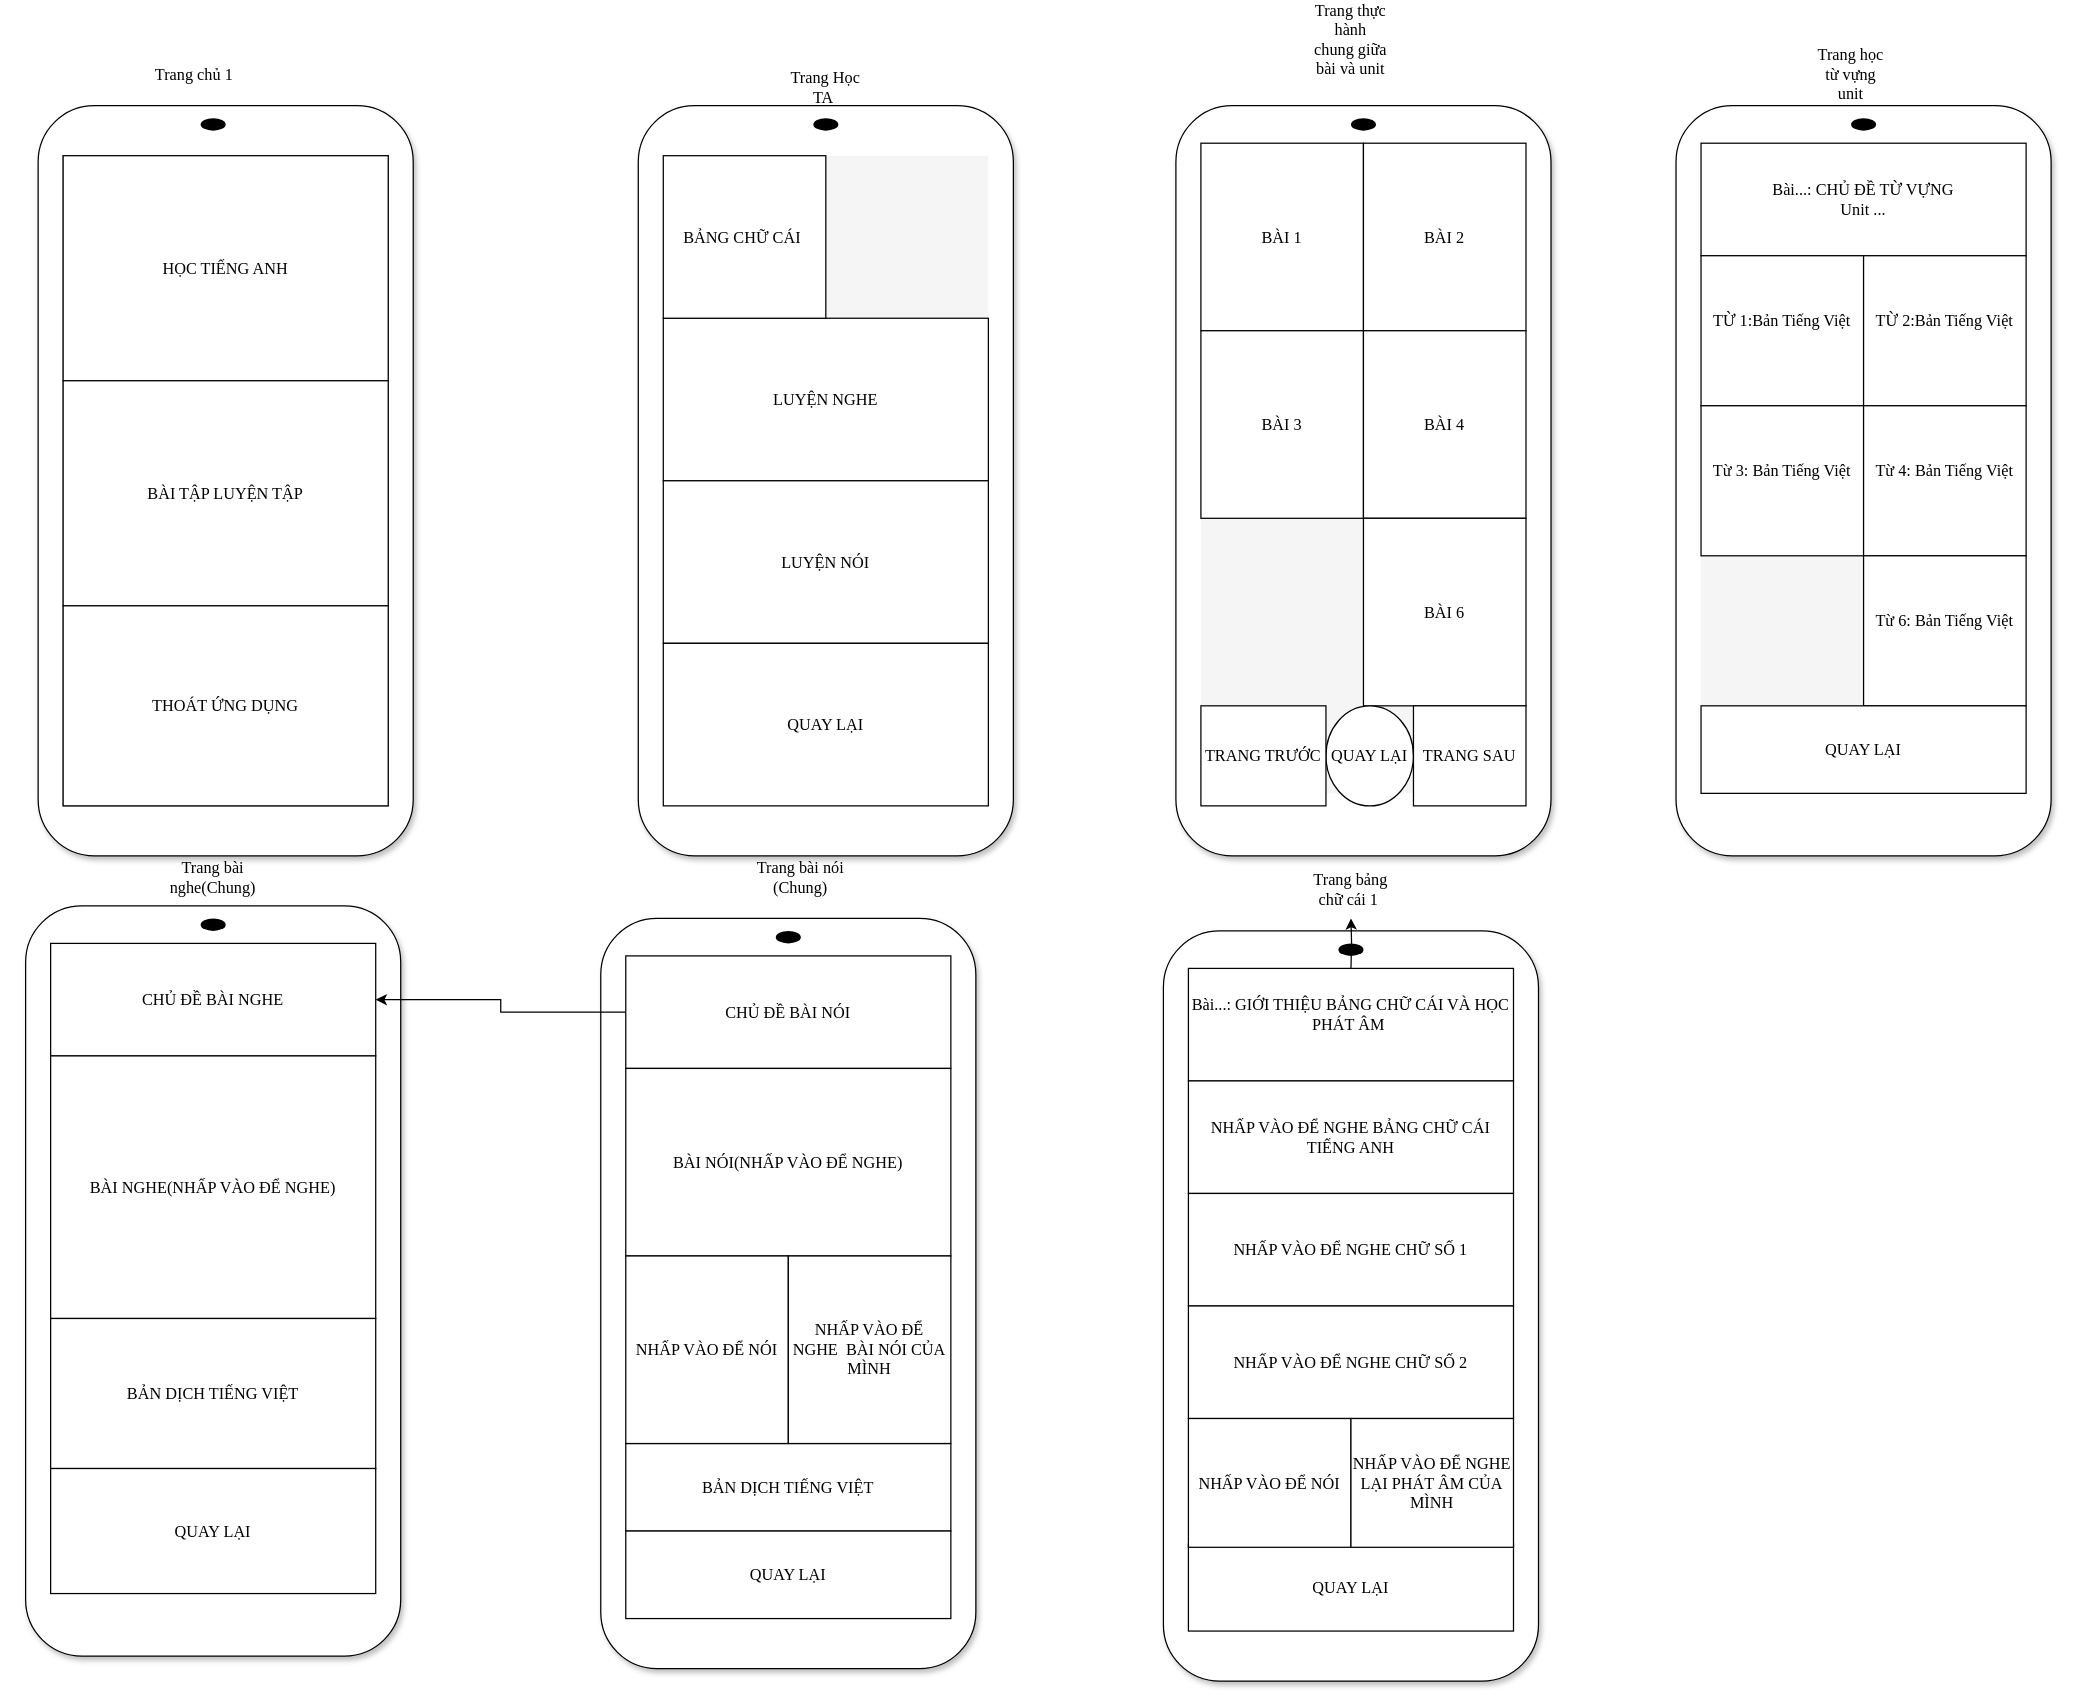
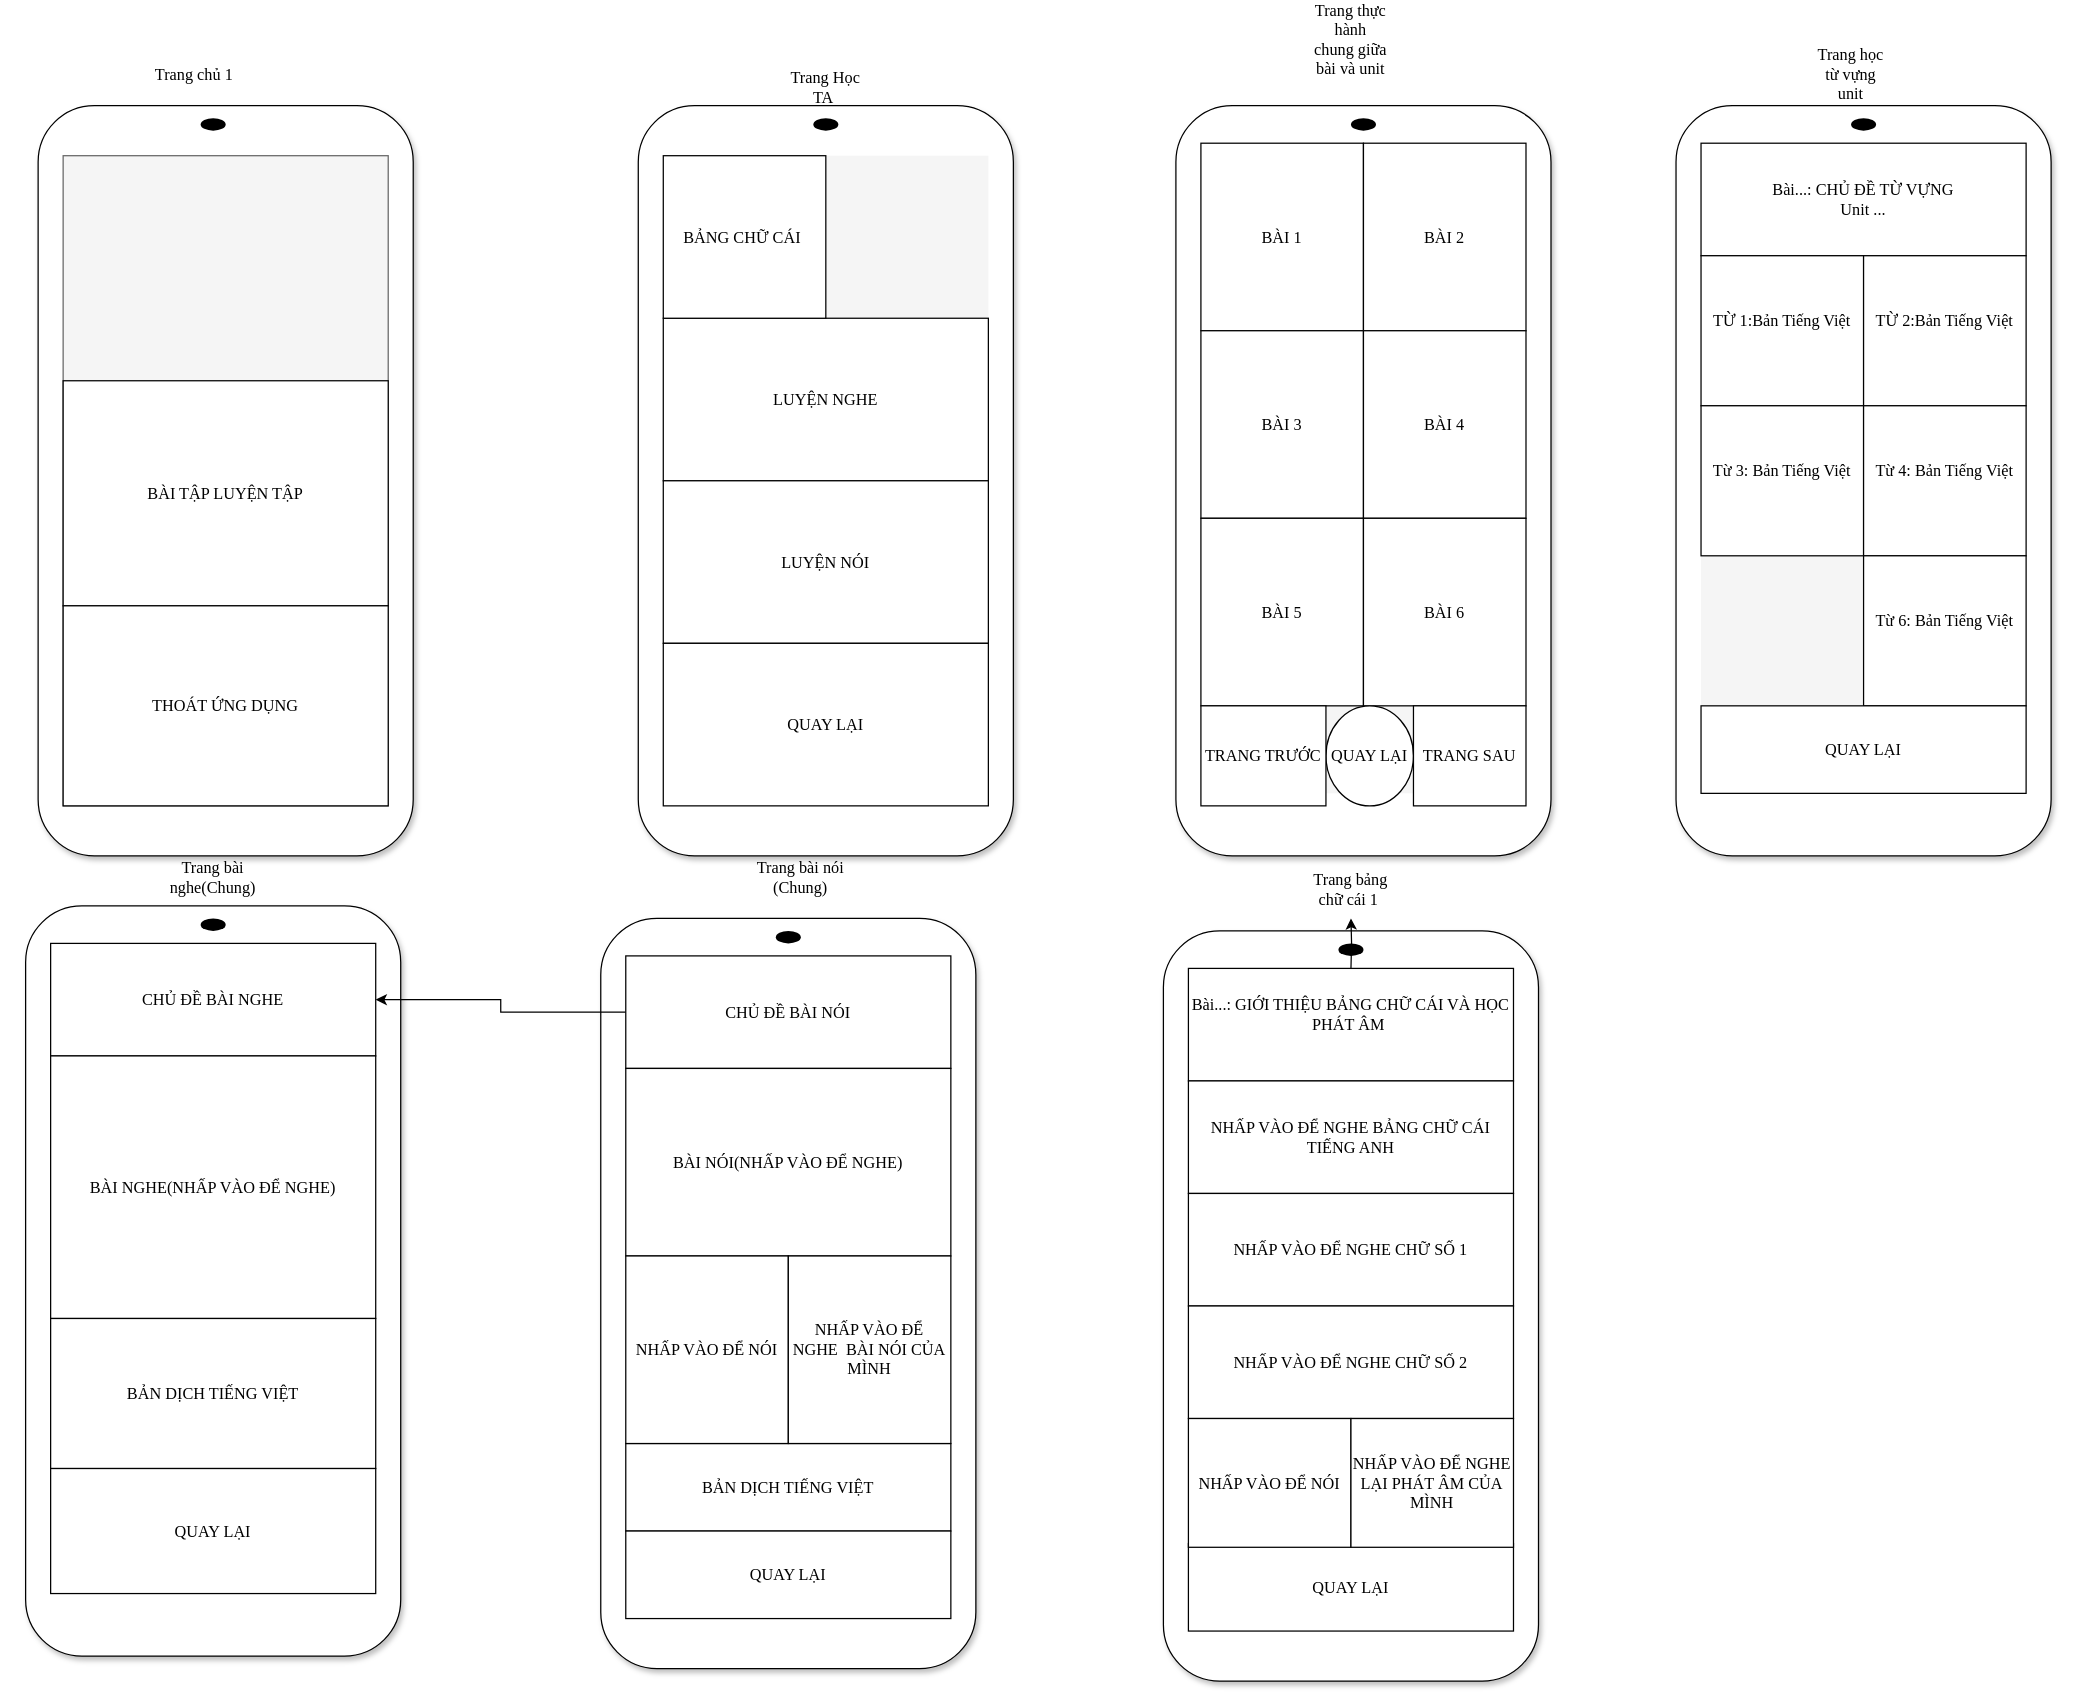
(226, 268) -> none
none -> (1282, 612)
